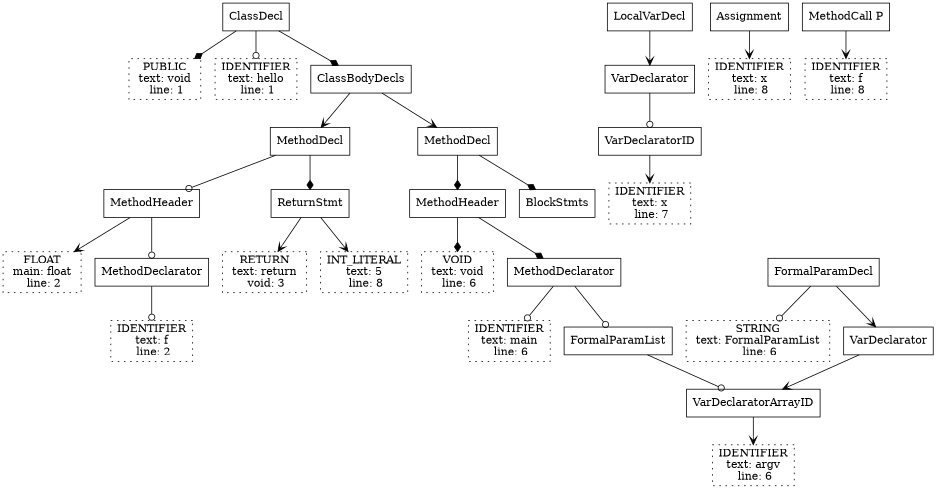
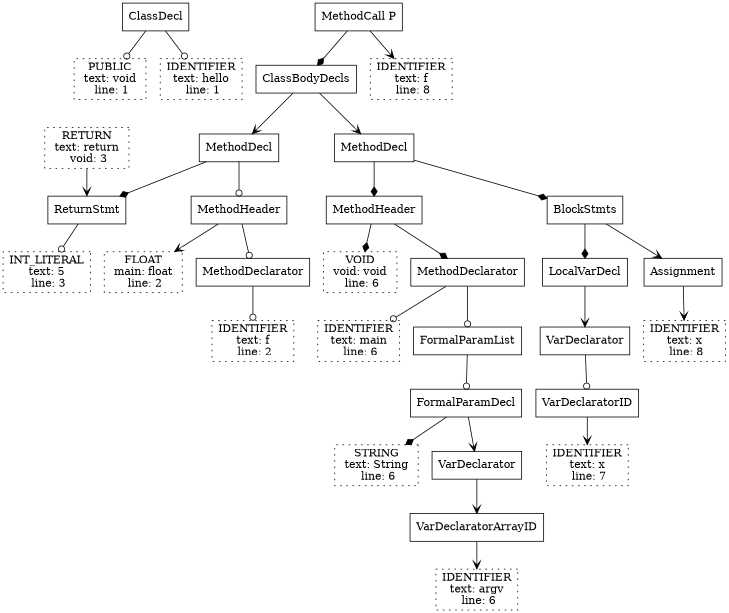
(219, 42) -> (137, 42)
(304, 46) -> (336, 45)
(292, 231) -> (87, 178)
(332, 231) -> (71, 235)
none -> (585, 236)
none -> (631, 239)
(458, 272) -> (360, 272)
(364, 283) -> (47, 283)
(796, 301) -> (430, 428)
(758, 341) -> (376, 465)
(683, 371) -> (467, 369)
